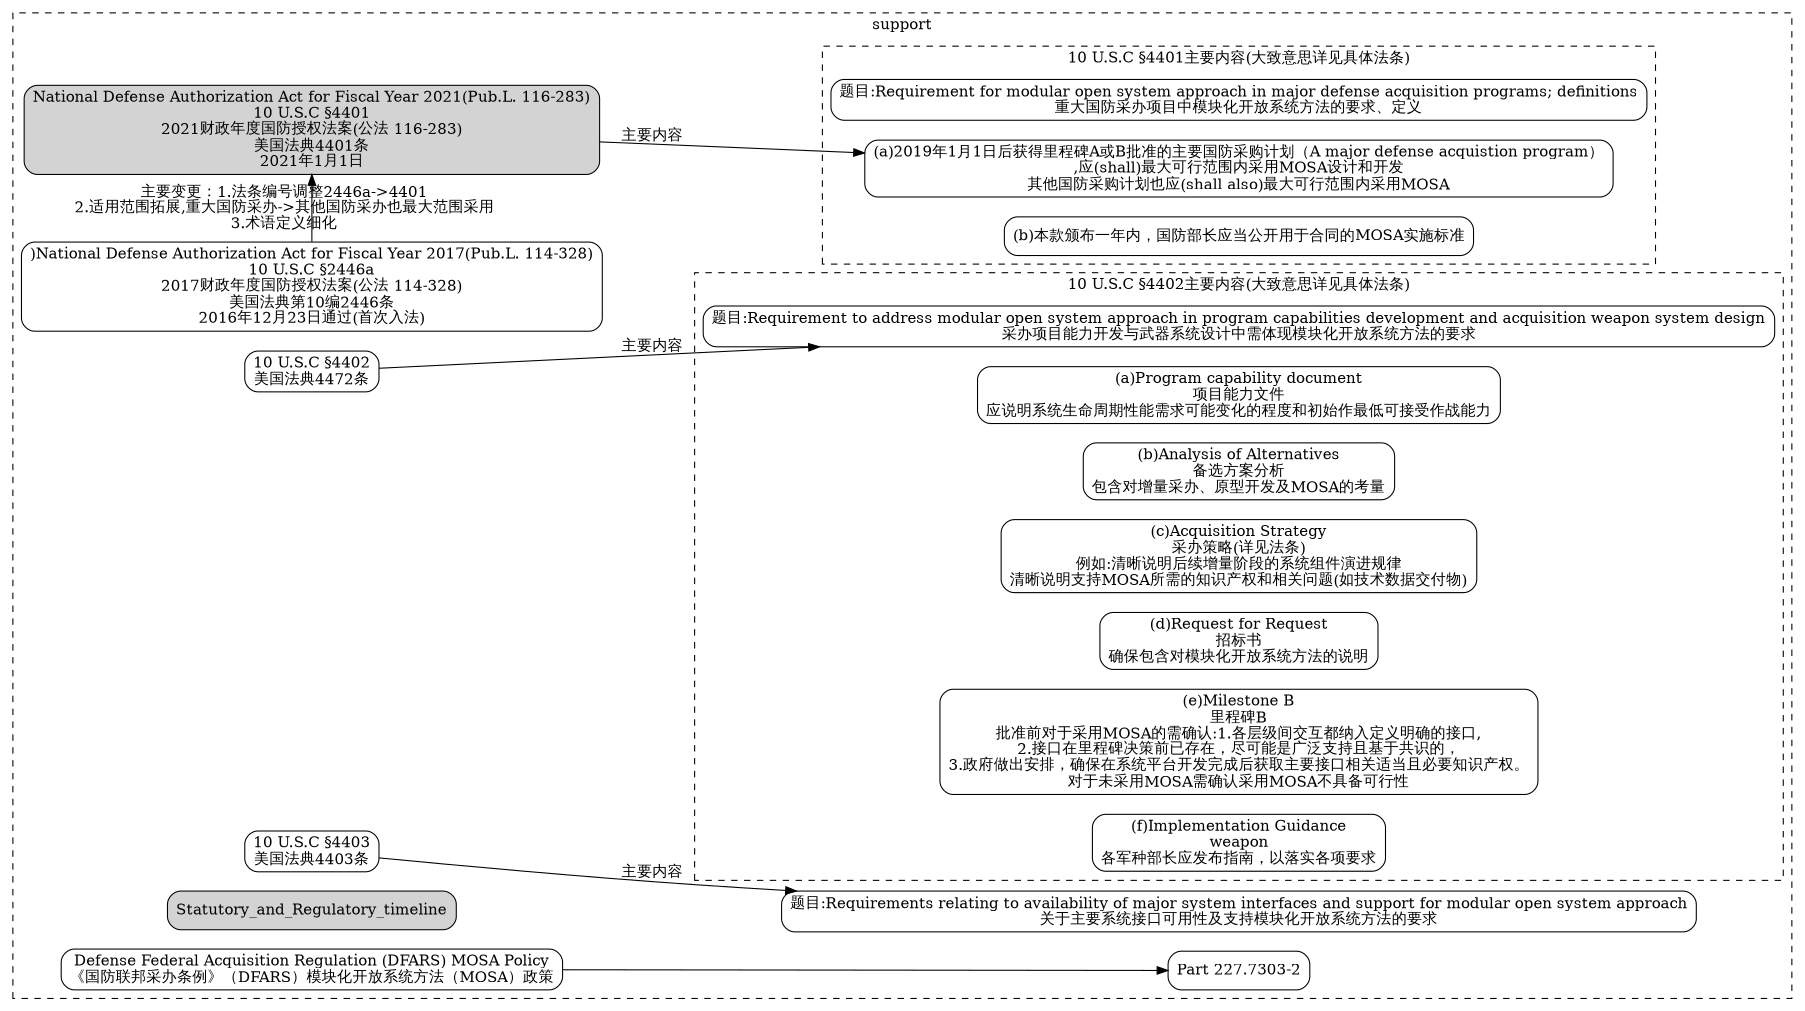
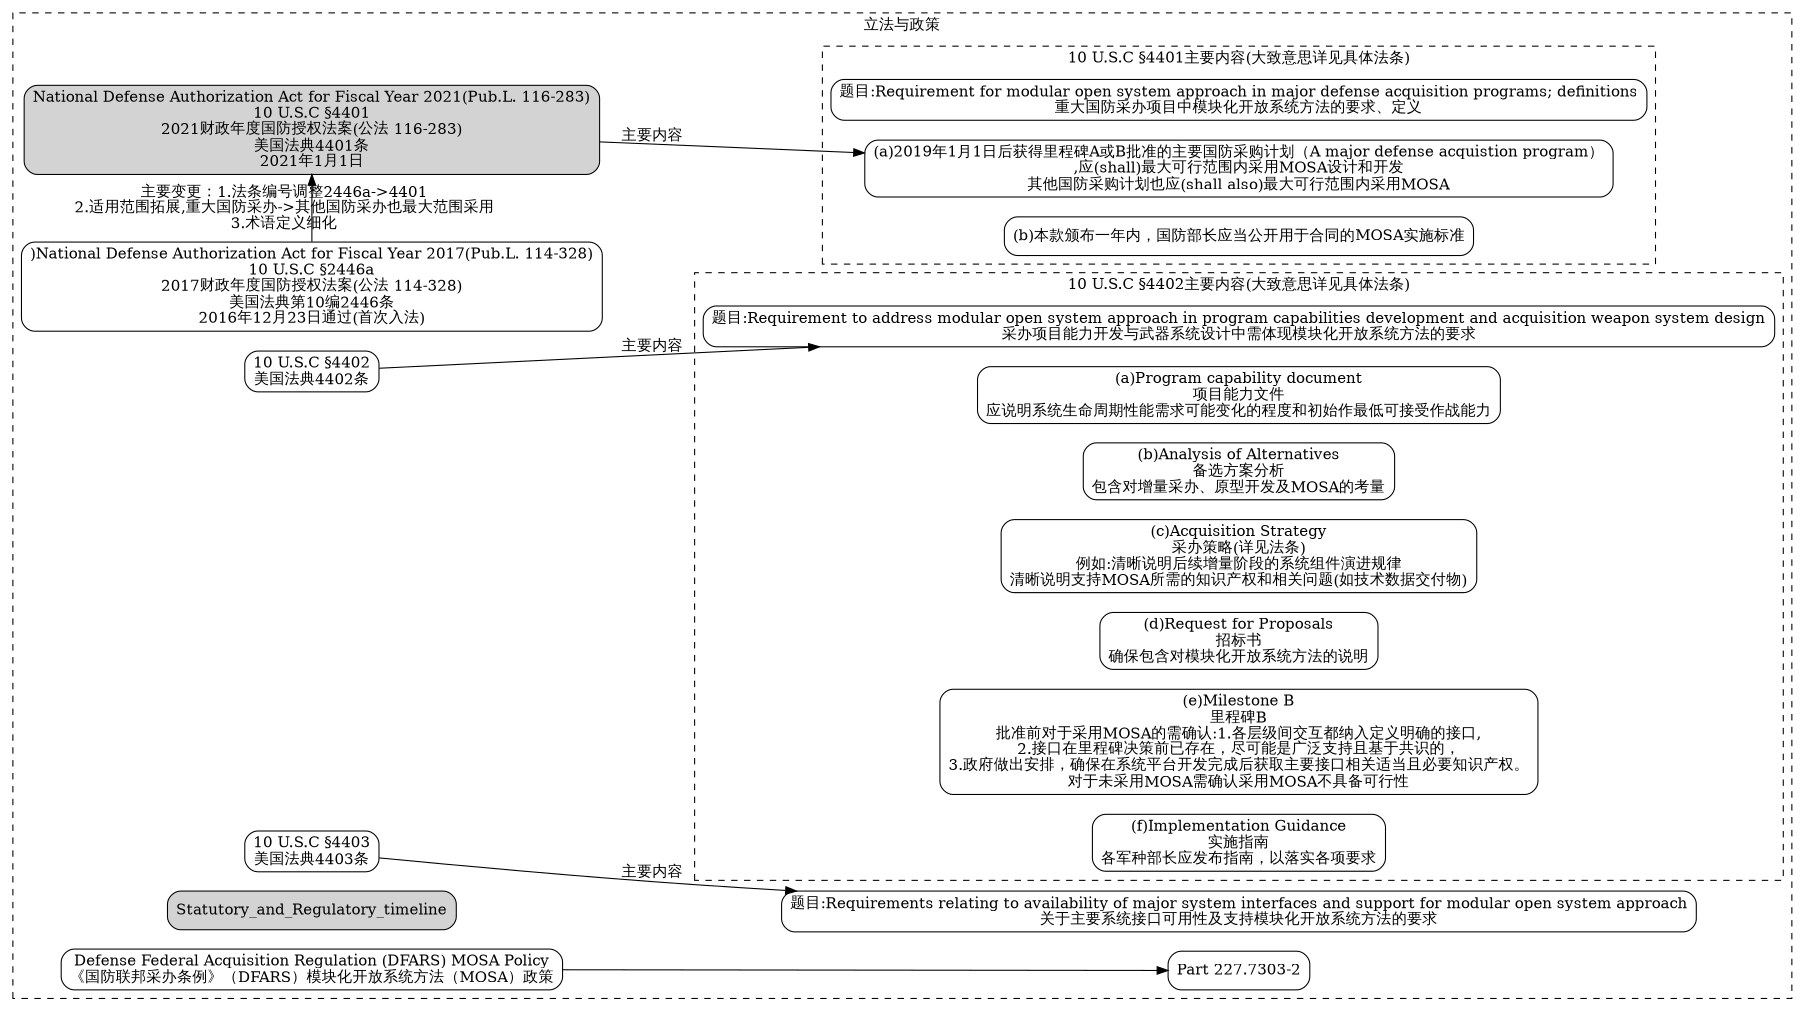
(902, 25) -> (902, 25)
(312, 371) -> (312, 371)
(1239, 641) -> (1239, 641)
(1239, 843) -> (1239, 843)
